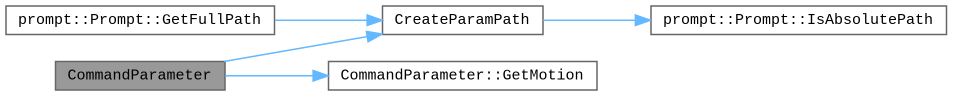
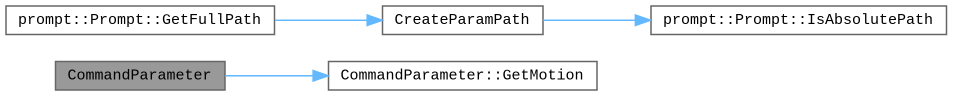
(295, 49) -> none
